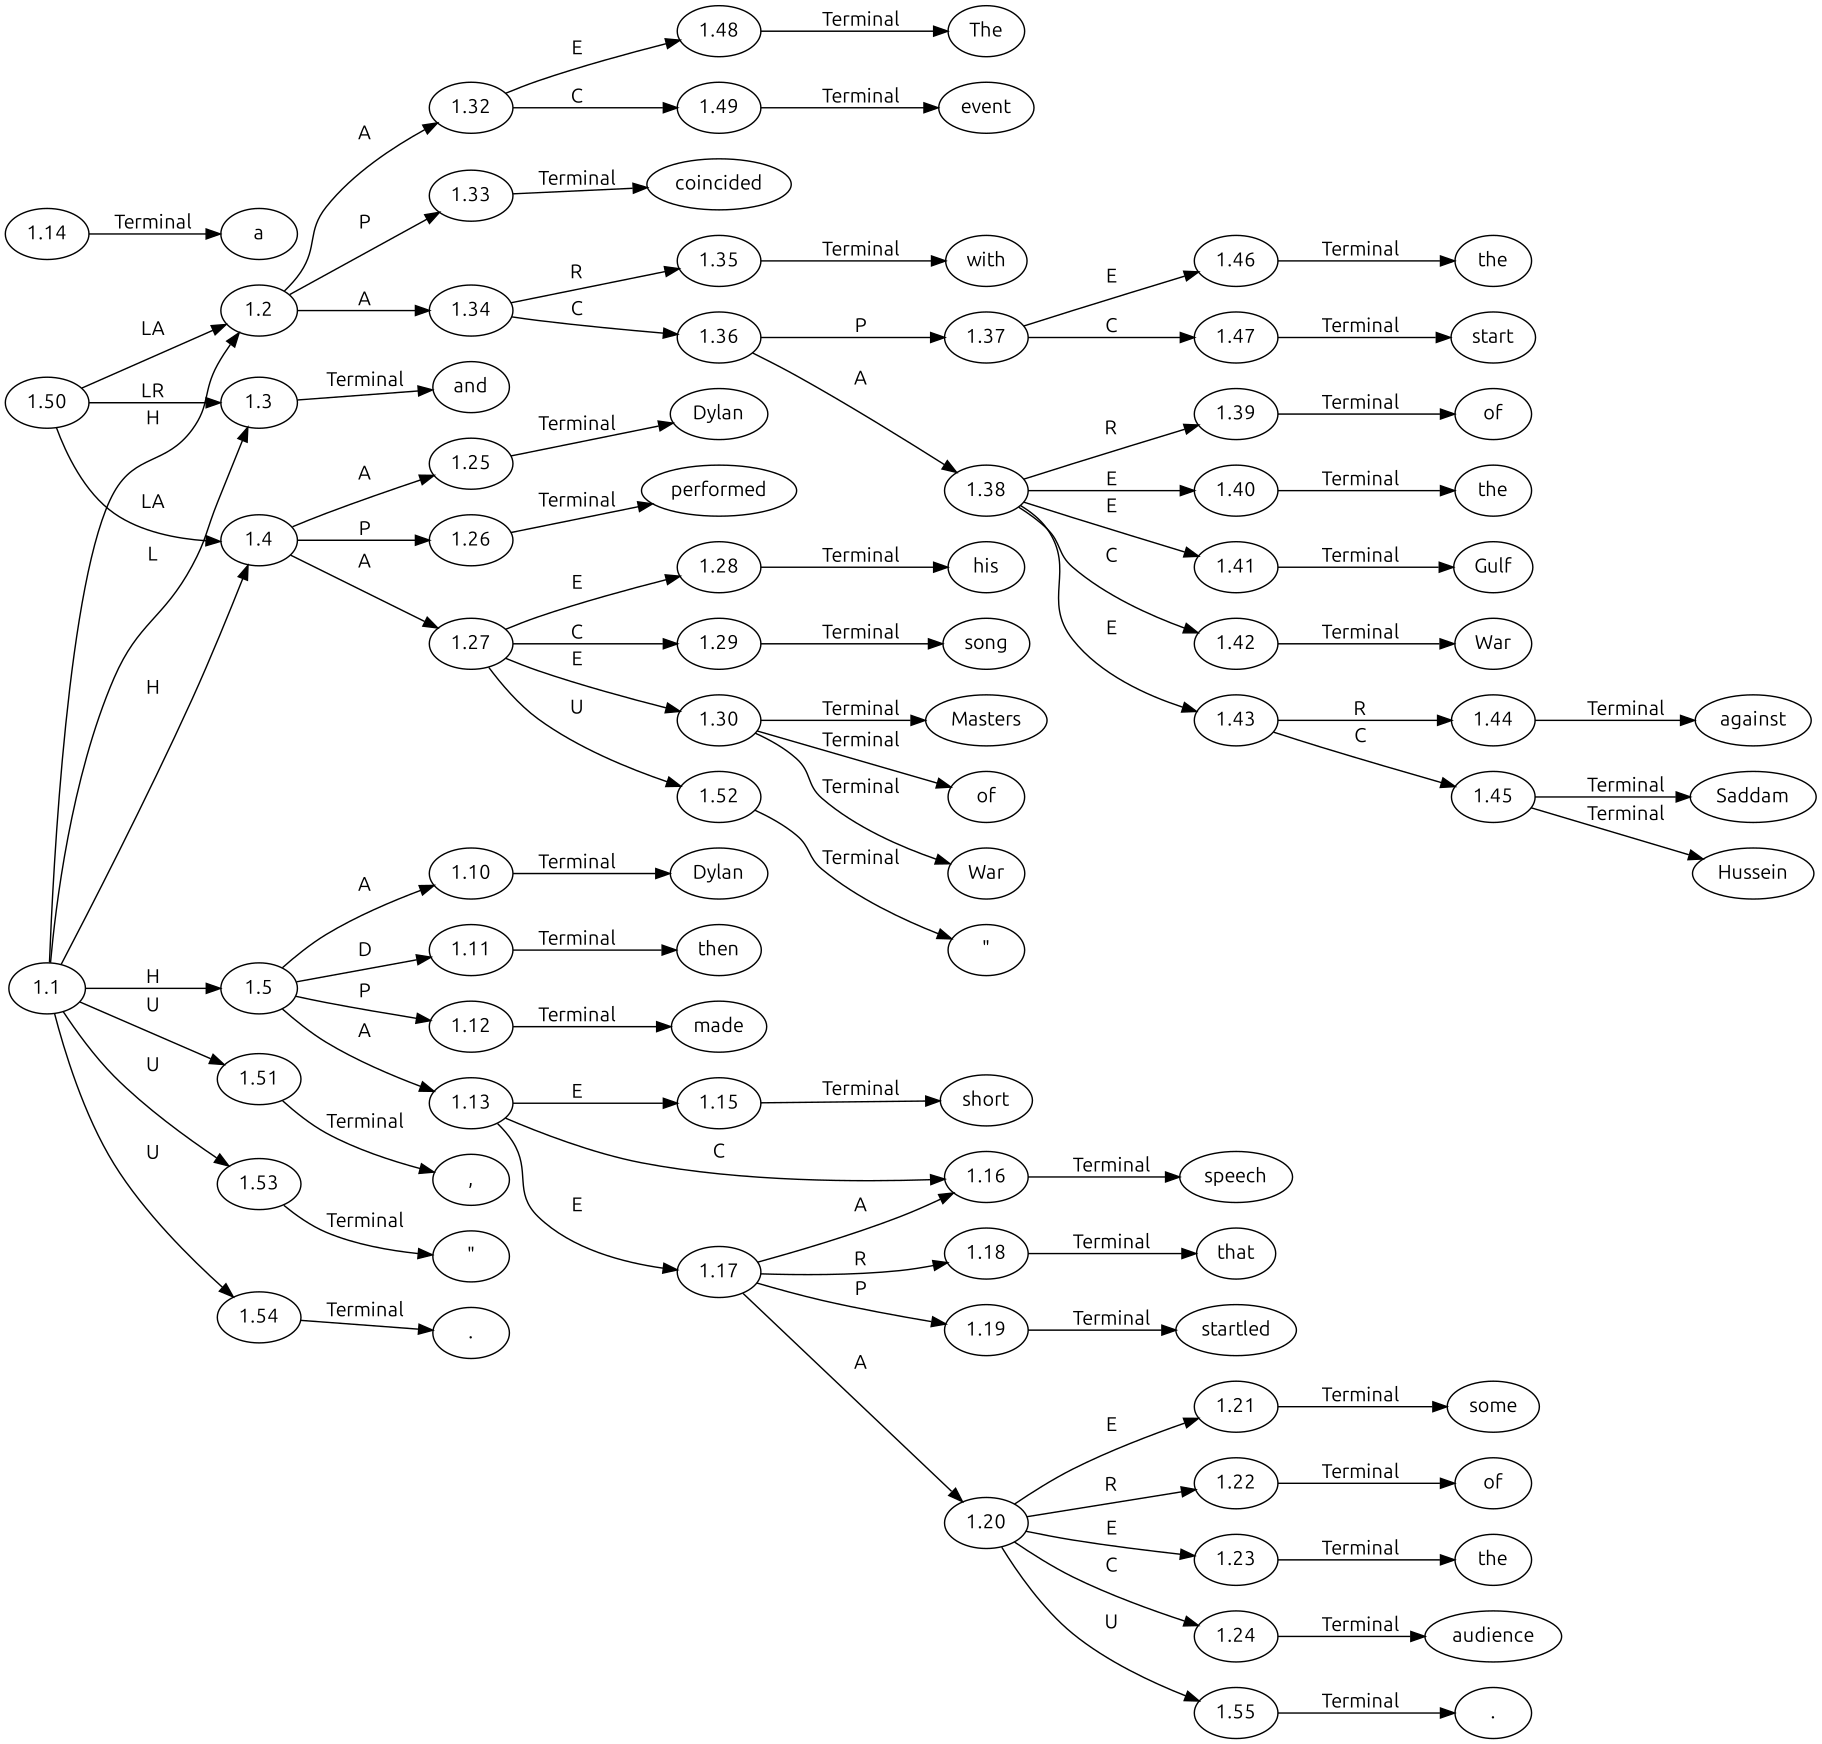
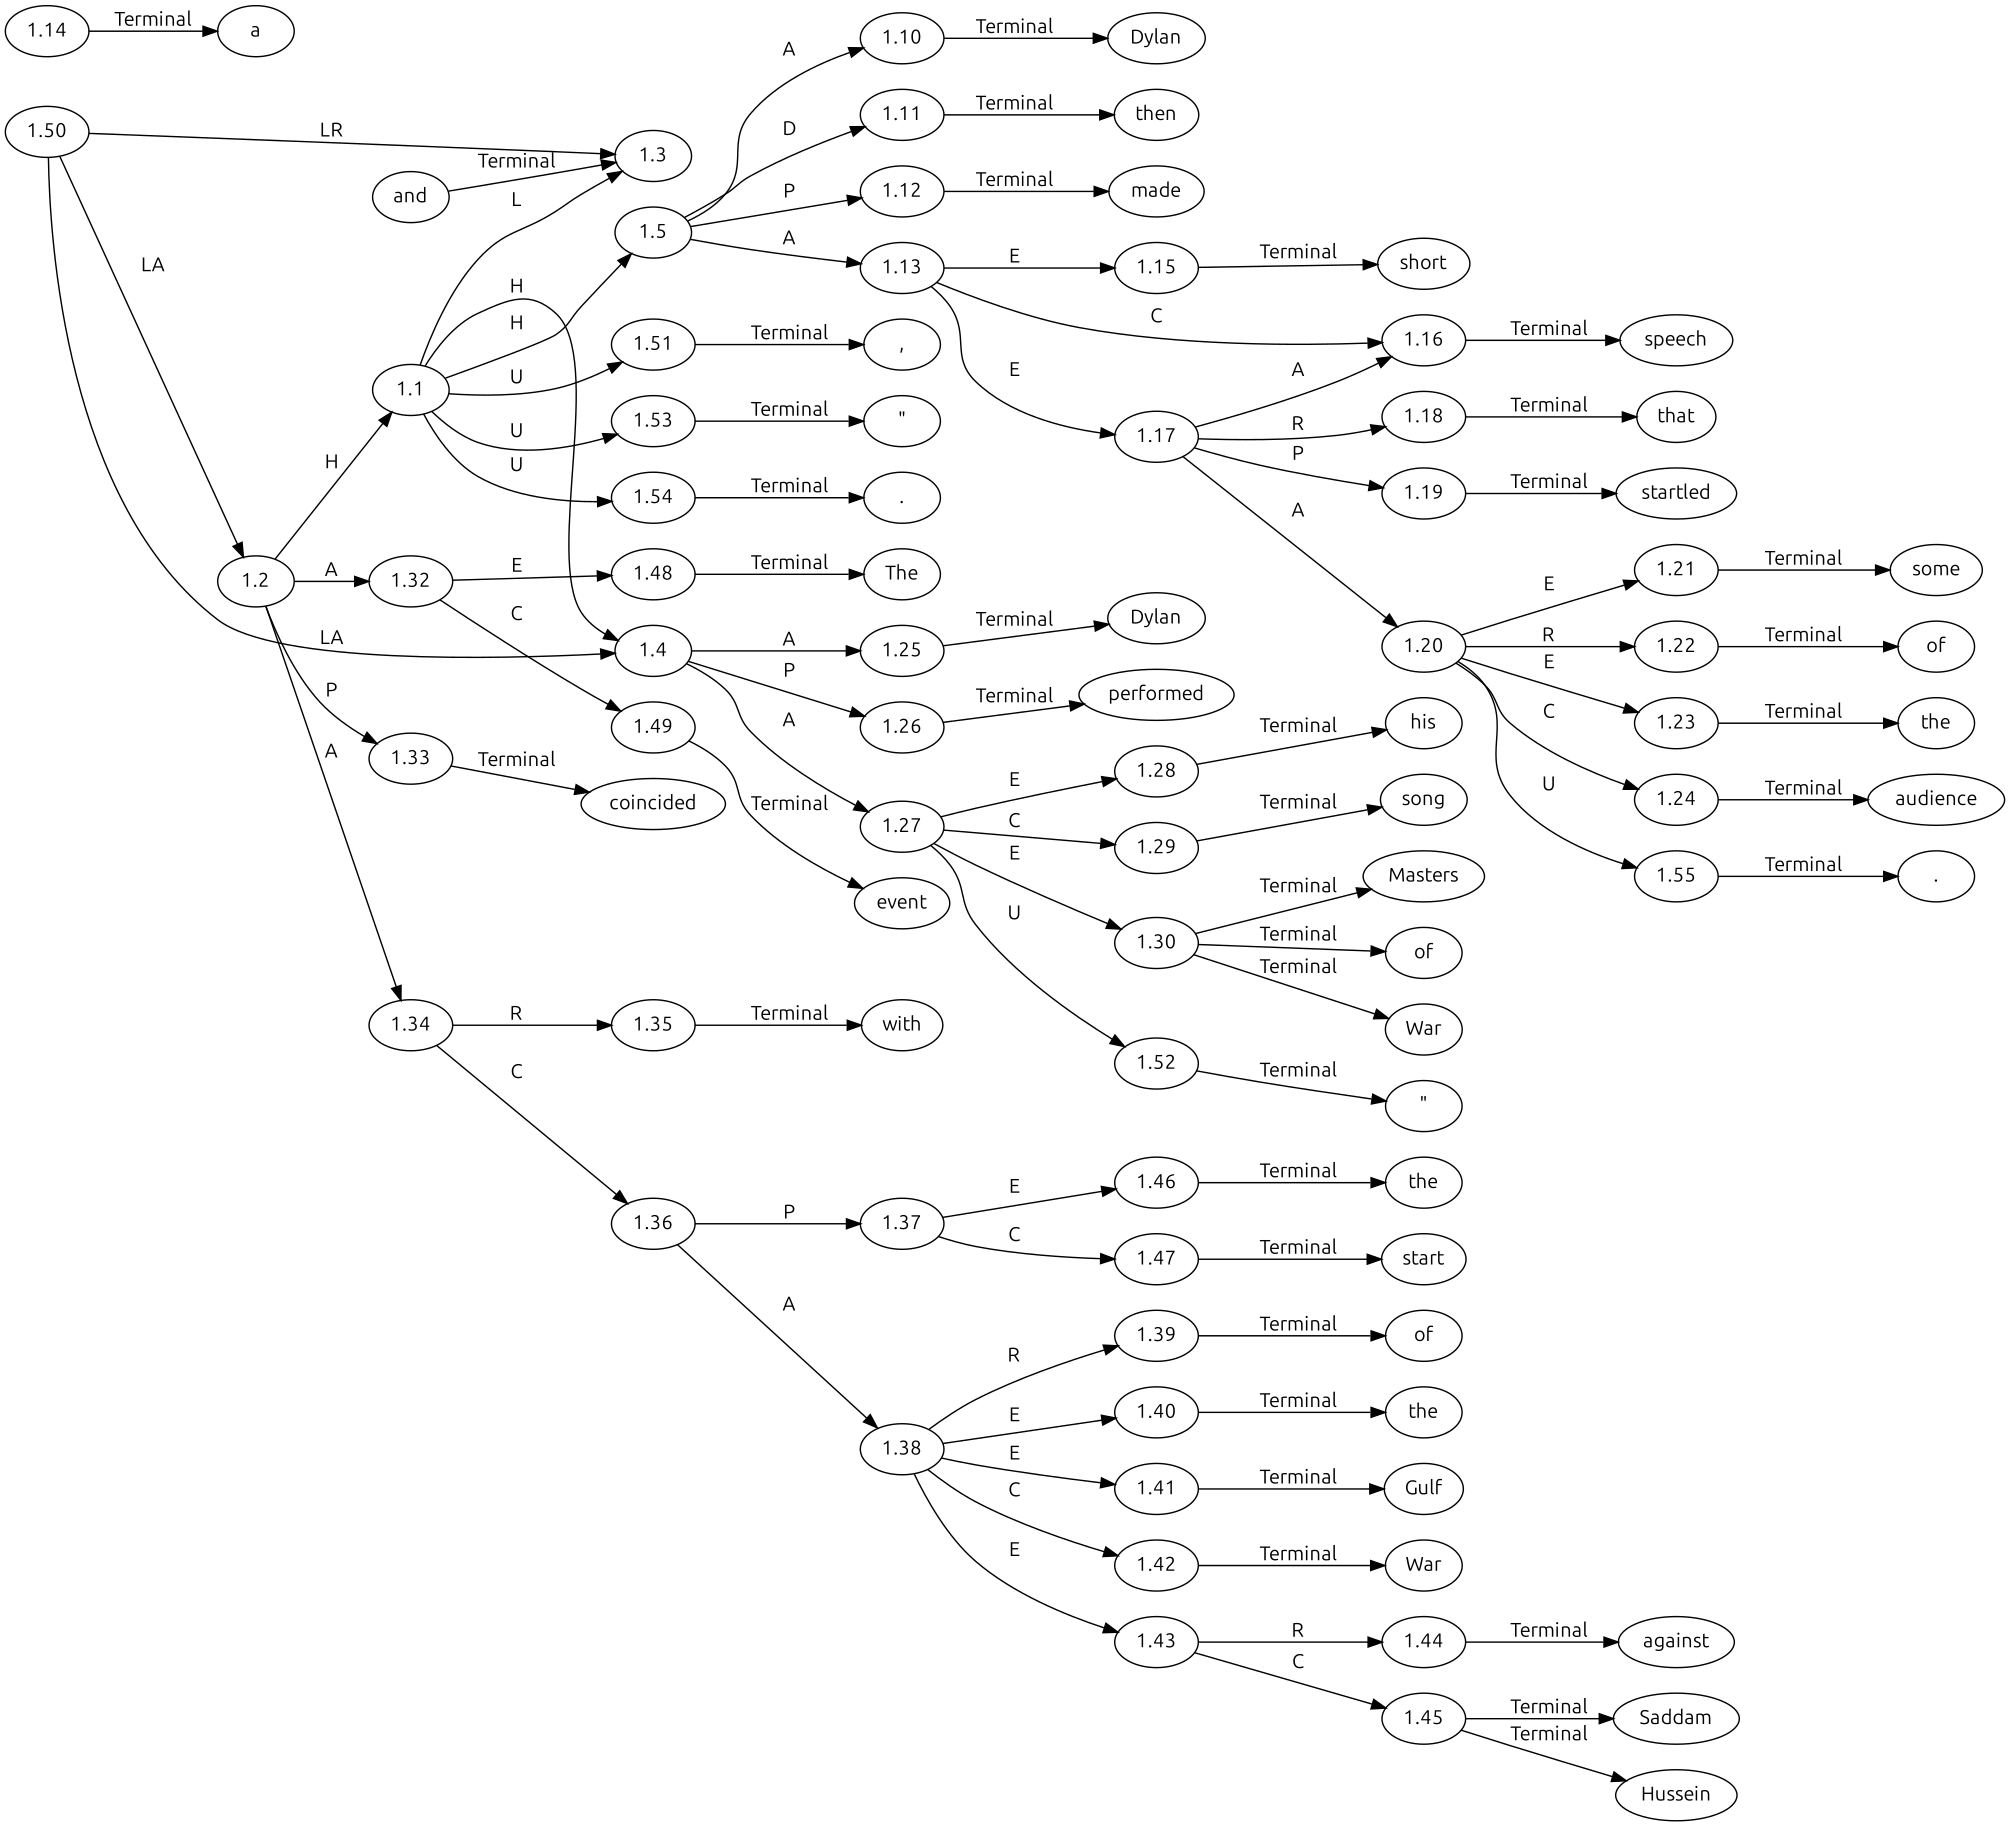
(358, 395) -> (525, 178)
(78, 628) -> (329, 491)
